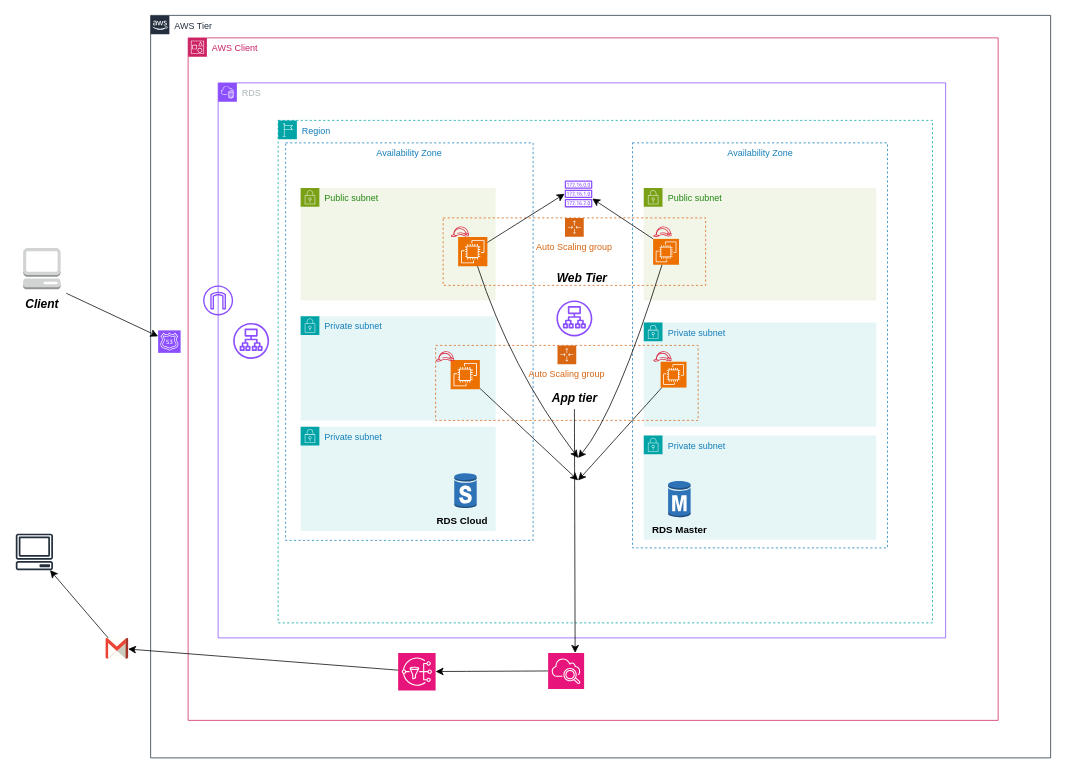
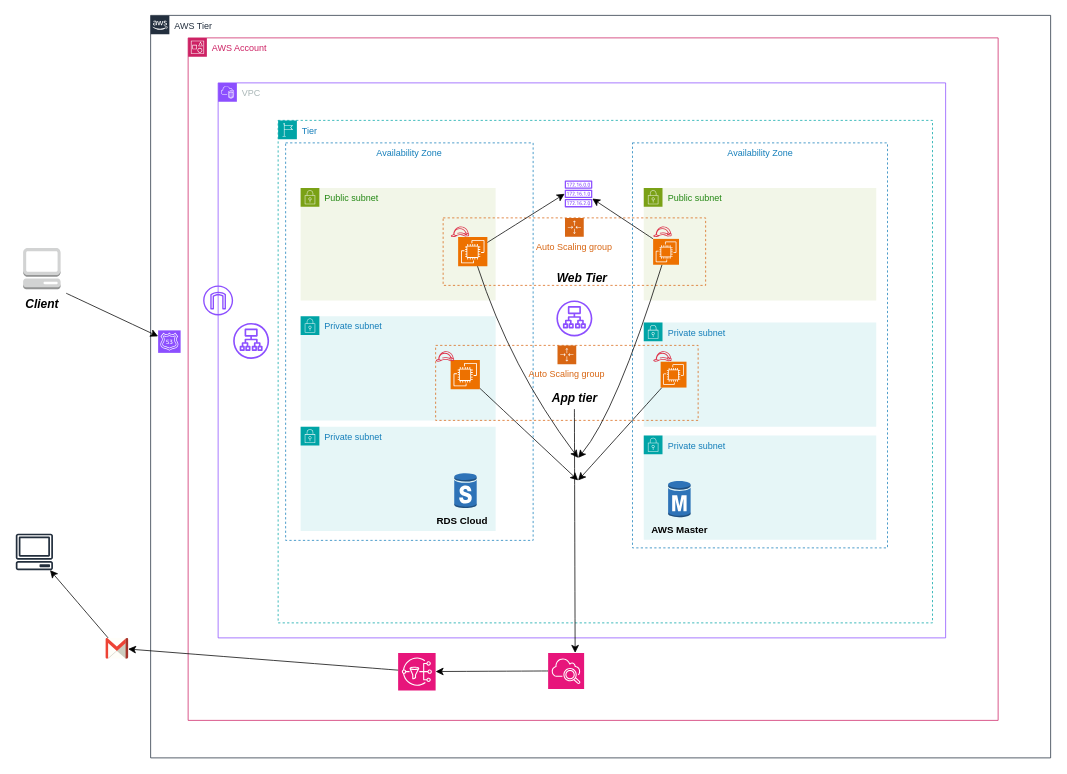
(234, 49) -> (238, 49)
(249, 94) -> (249, 94)
(316, 131) -> (311, 131)
(680, 528) -> (680, 528)
